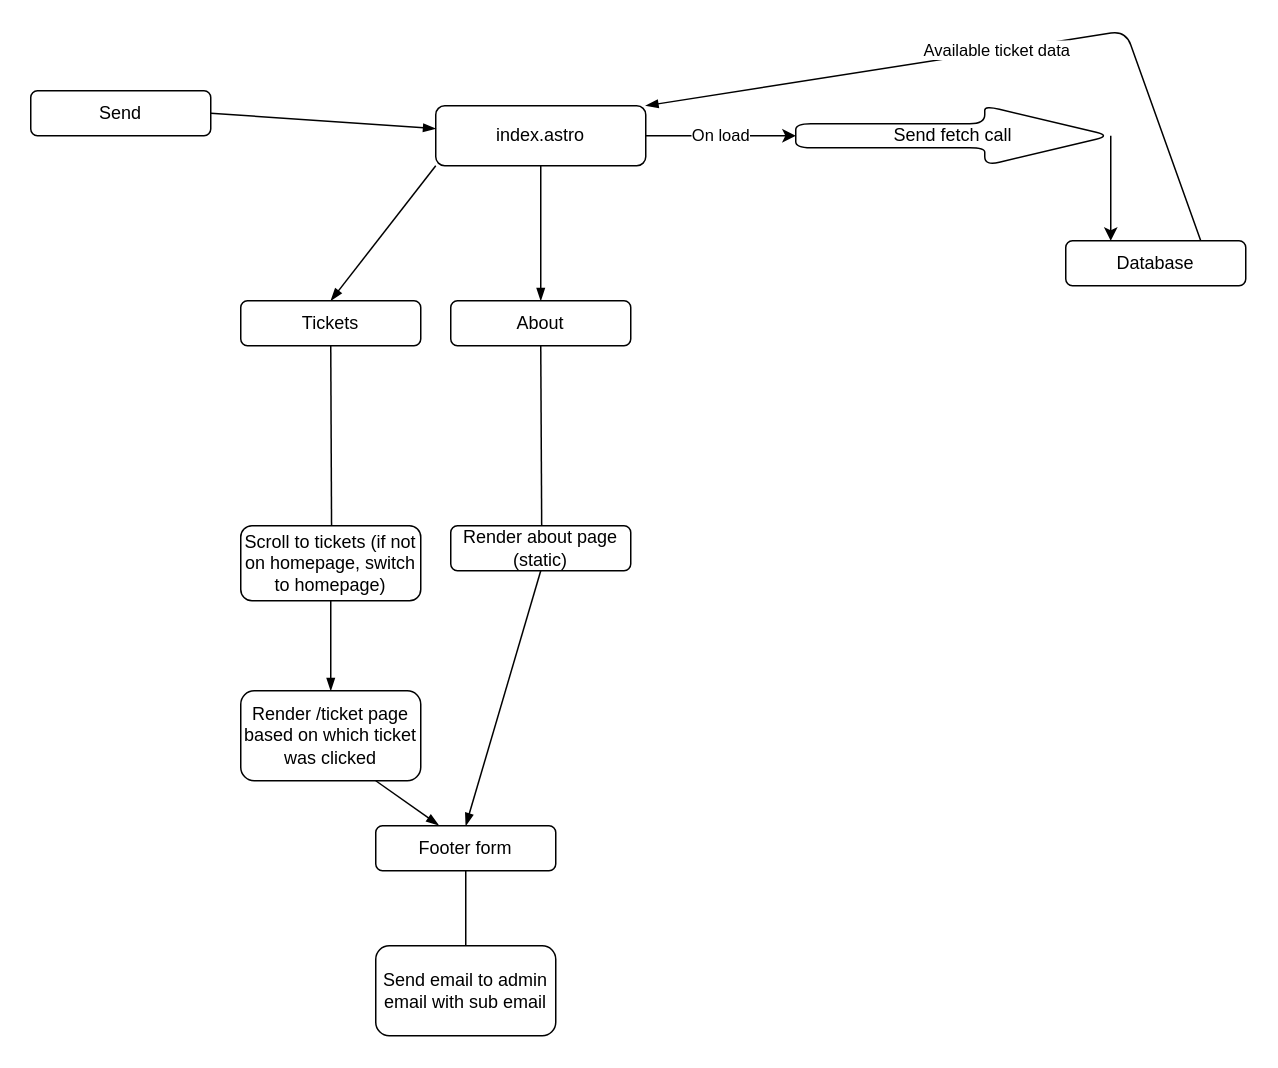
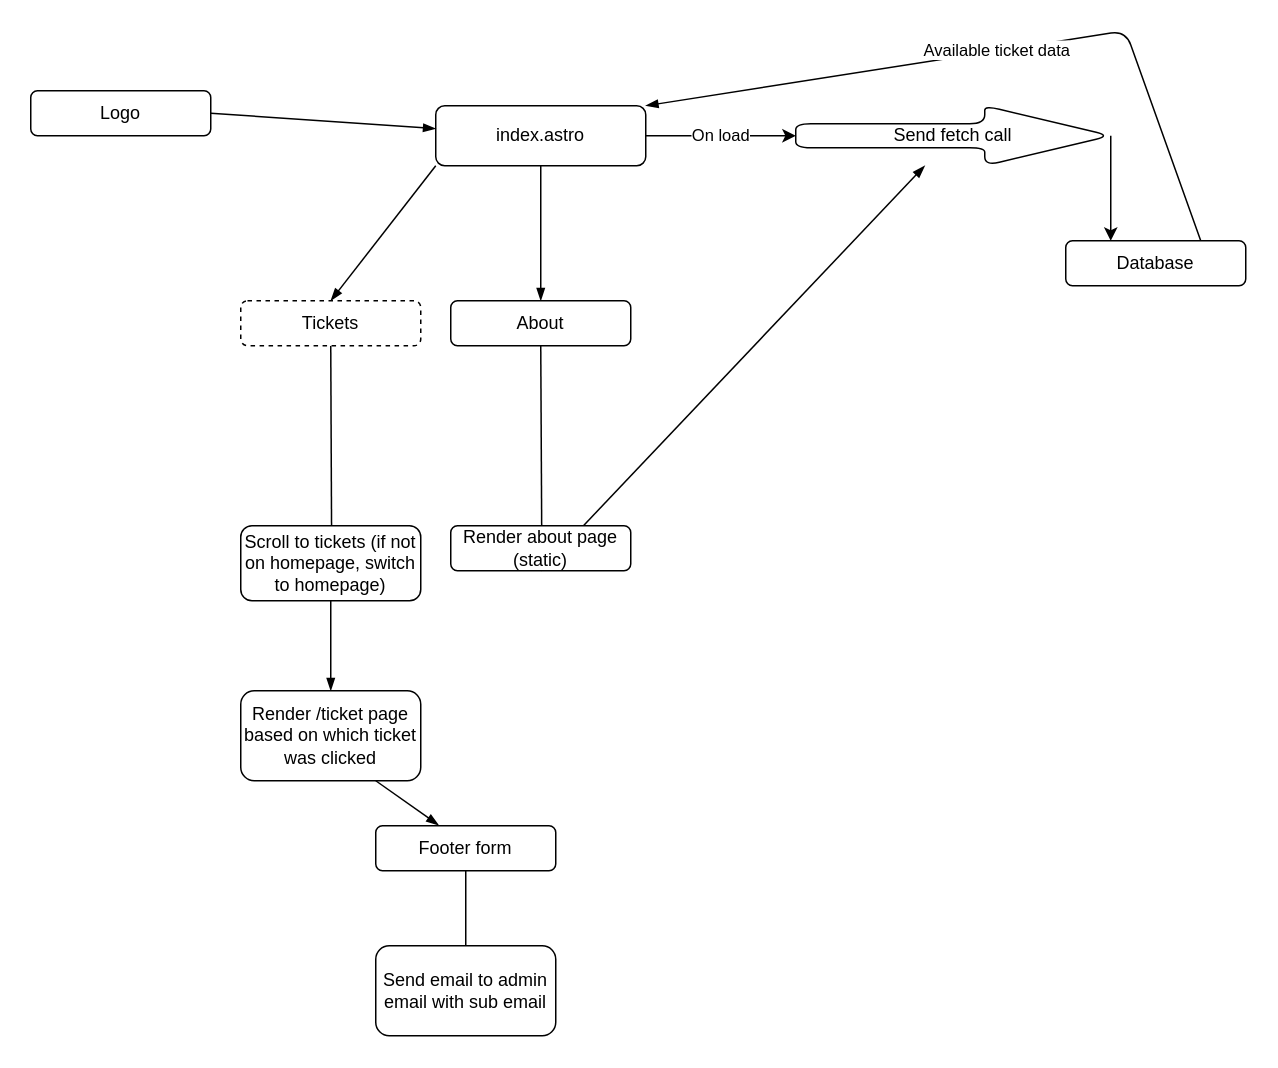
(121, 113) -> (121, 113)
(331, 323) -> (331, 323)
(505, 692) -> (750, 350)
